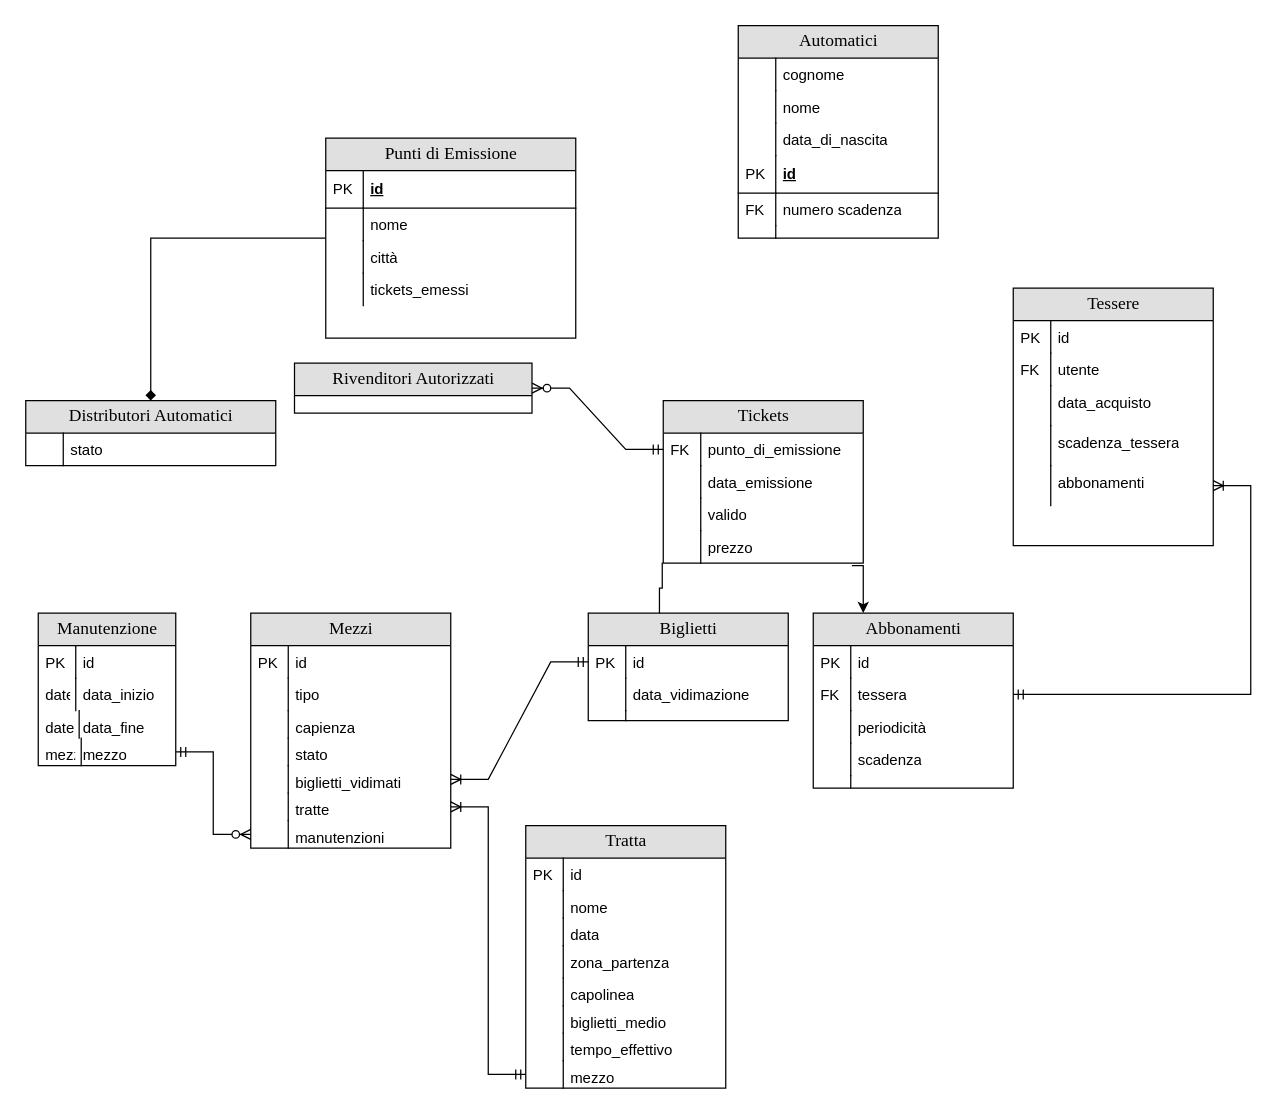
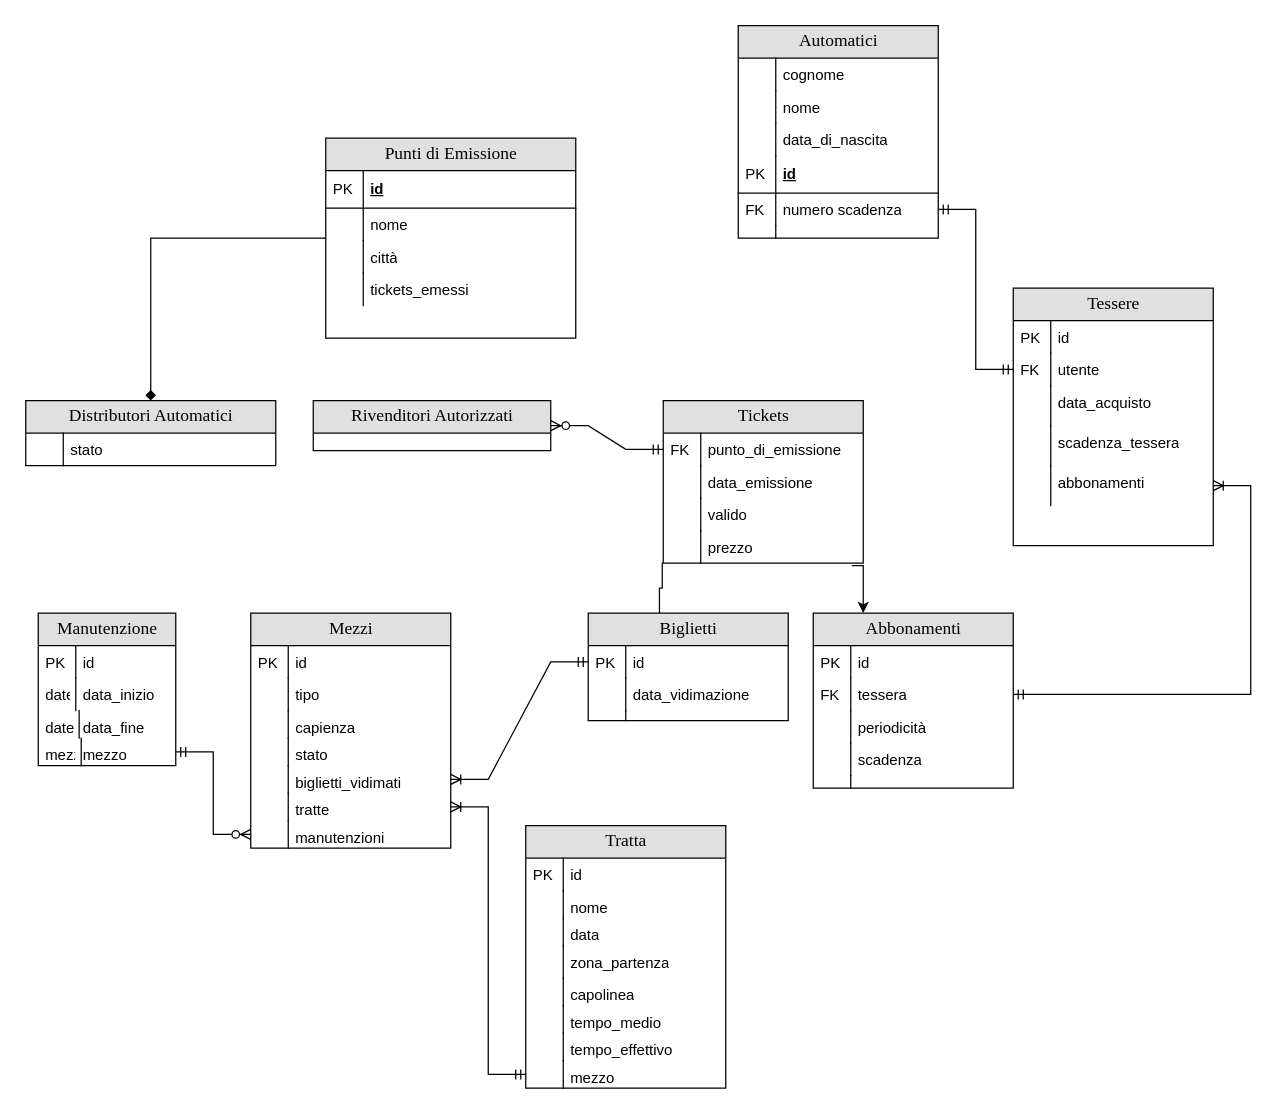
none -> (976, 290)
(413, 388) -> (432, 426)
(624, 1023) -> (615, 1023)
